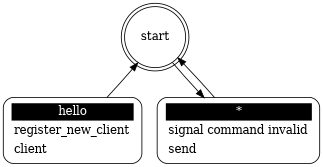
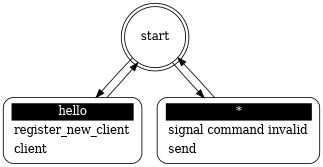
none -> (117, 74)
